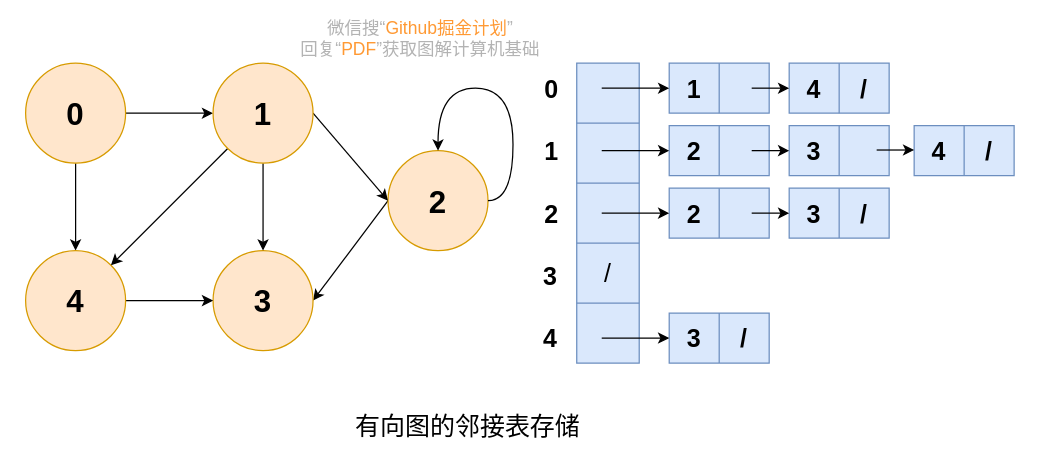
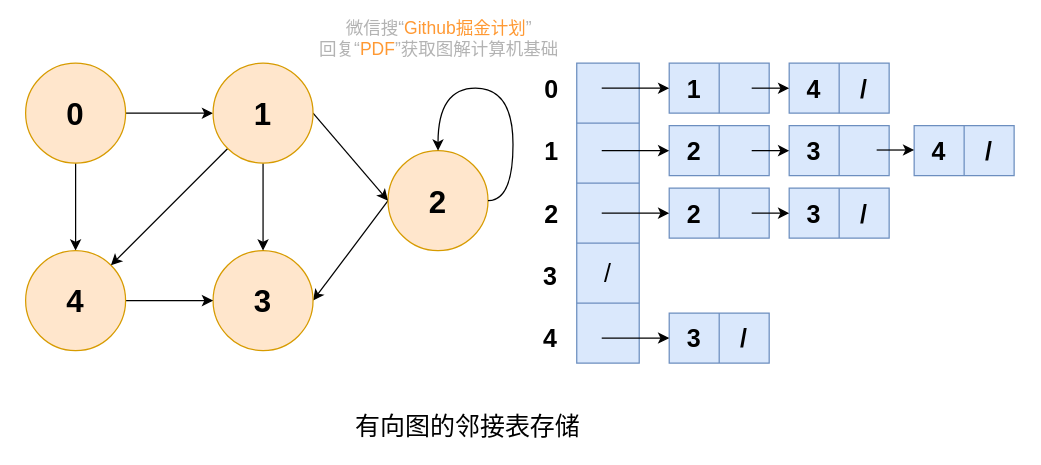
(421, 38) -> (439, 38)
